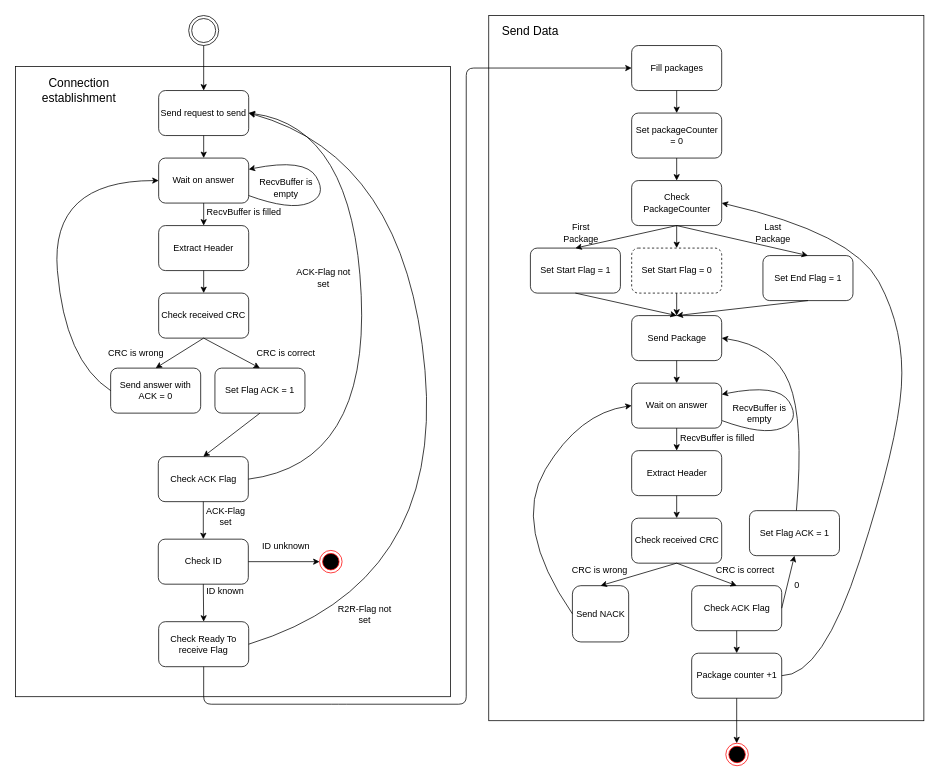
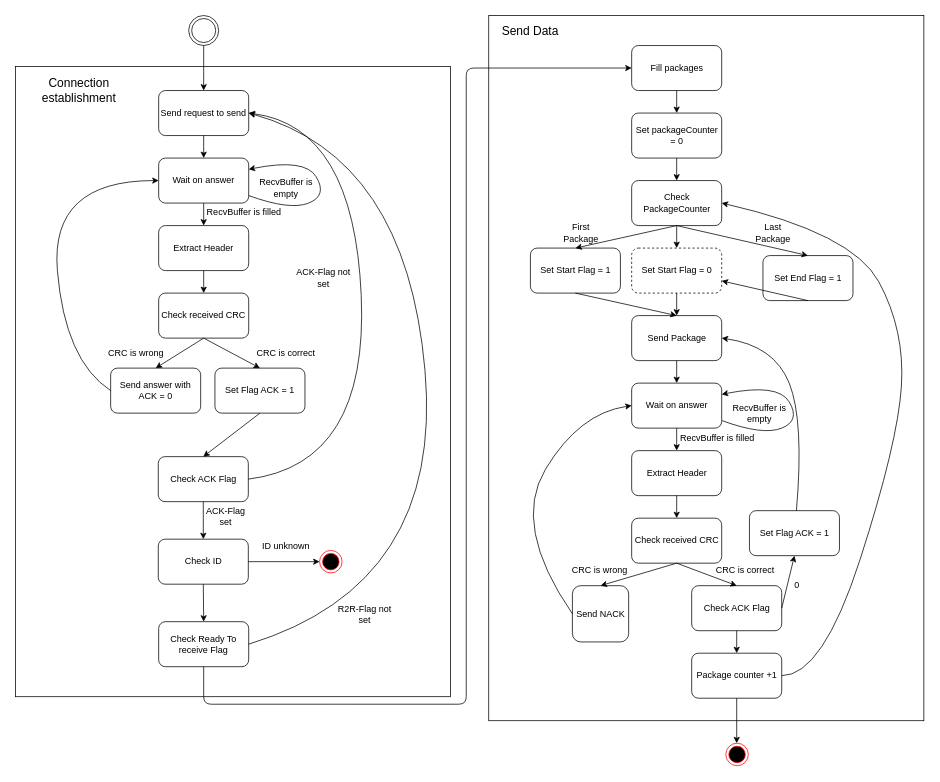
(744, 308) -> (766, 291)
(226, 591) -> none
